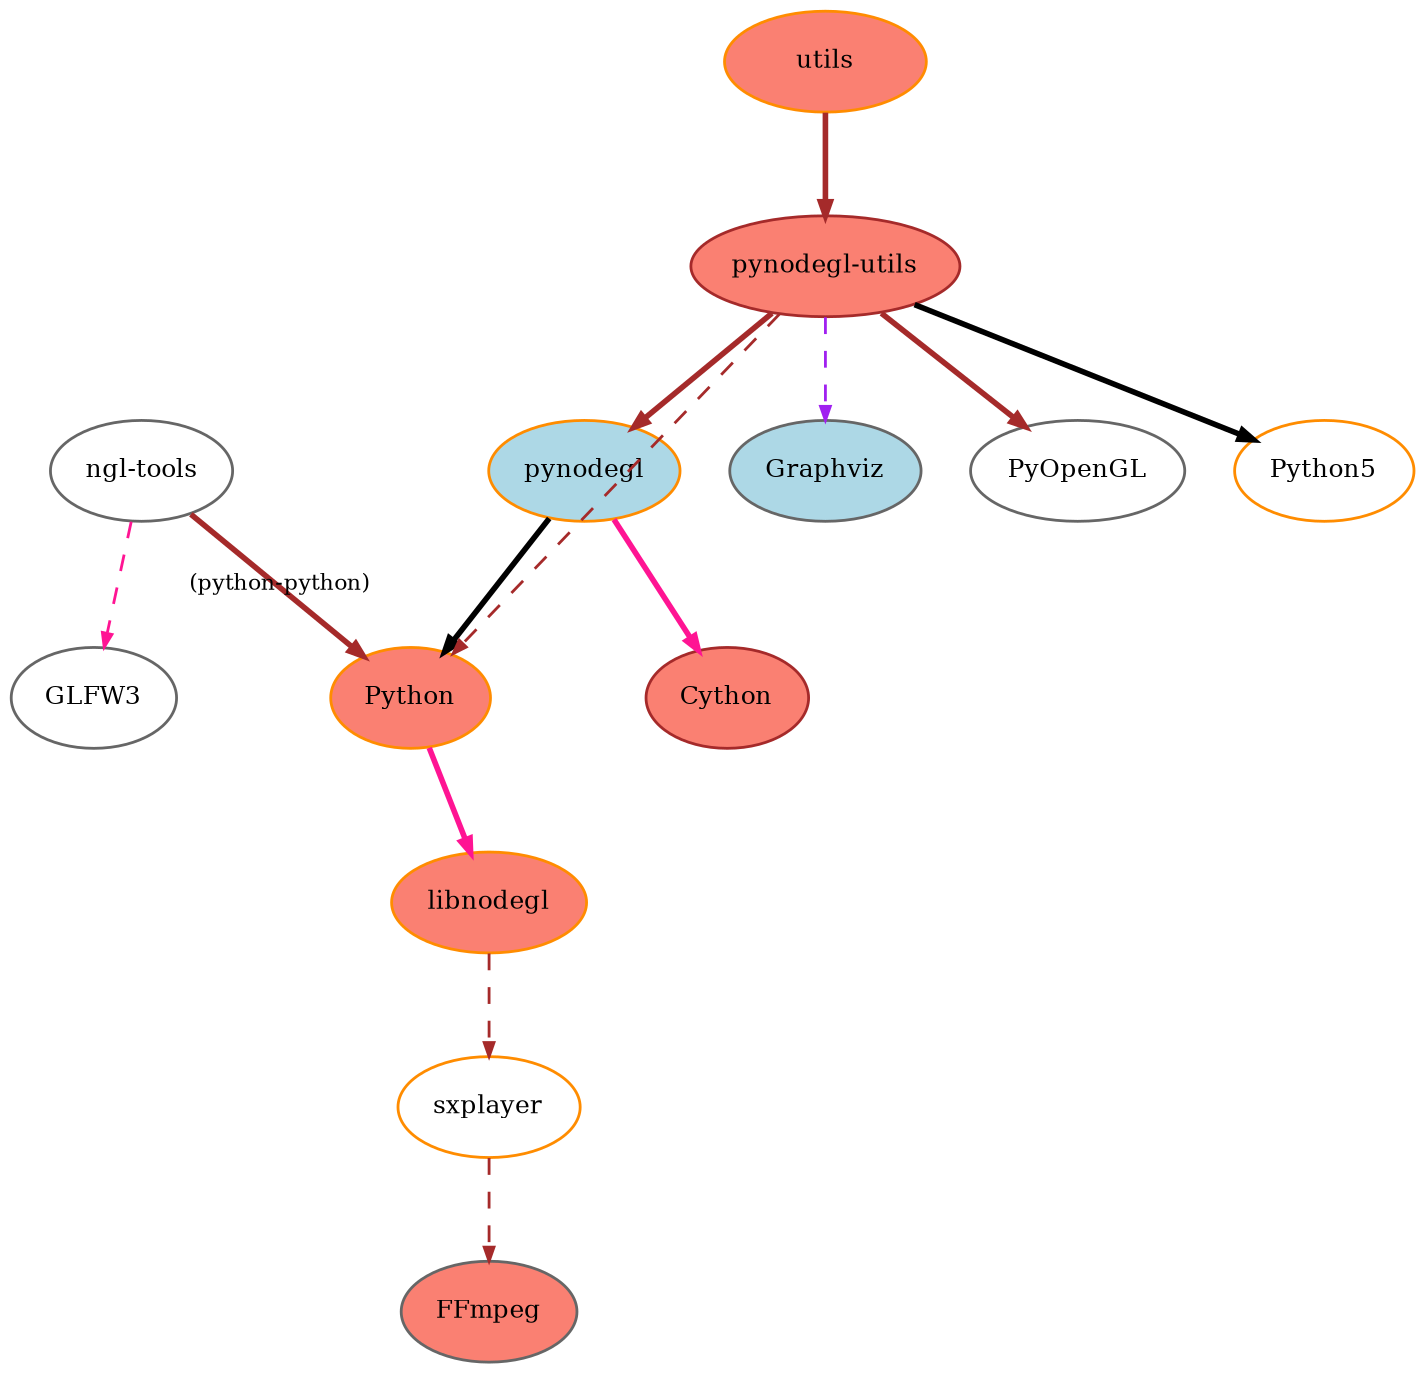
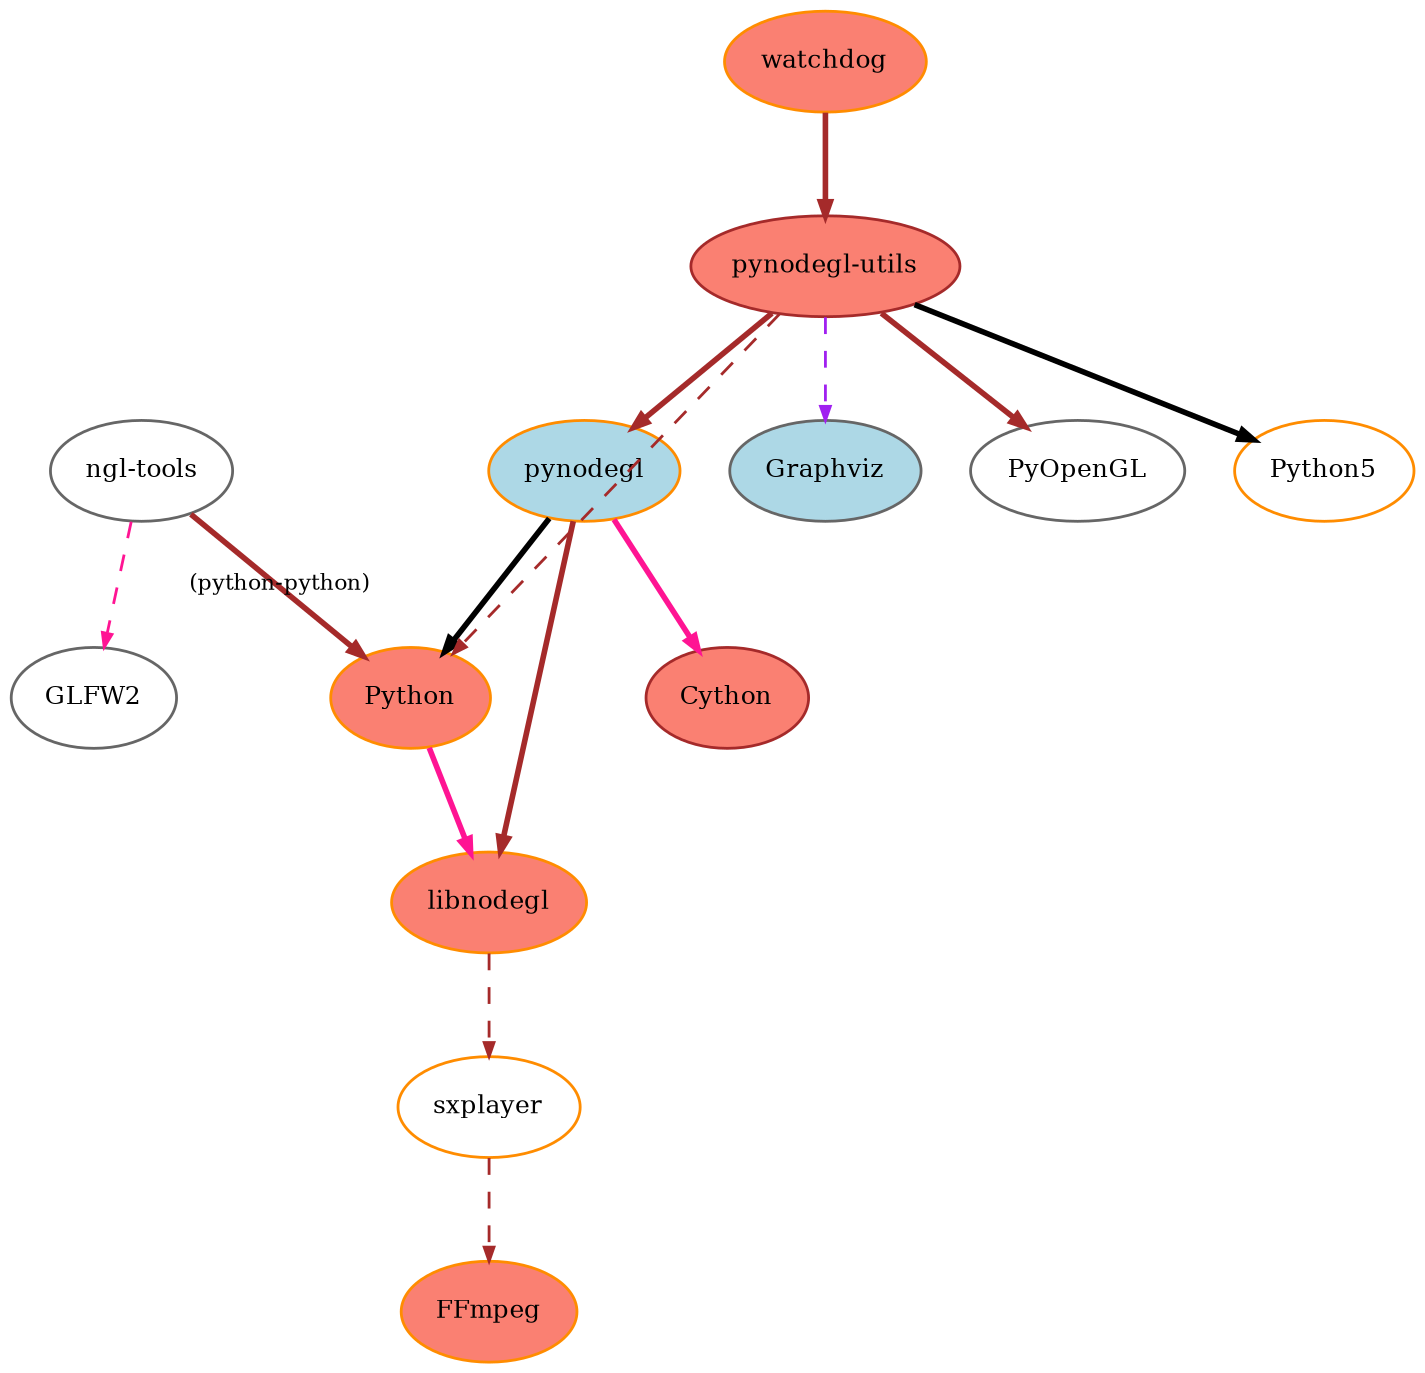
(825, 62) -> (825, 62)
none -> (538, 679)
(94, 698) -> (94, 698)
(489, 1312) -> (489, 1312)
